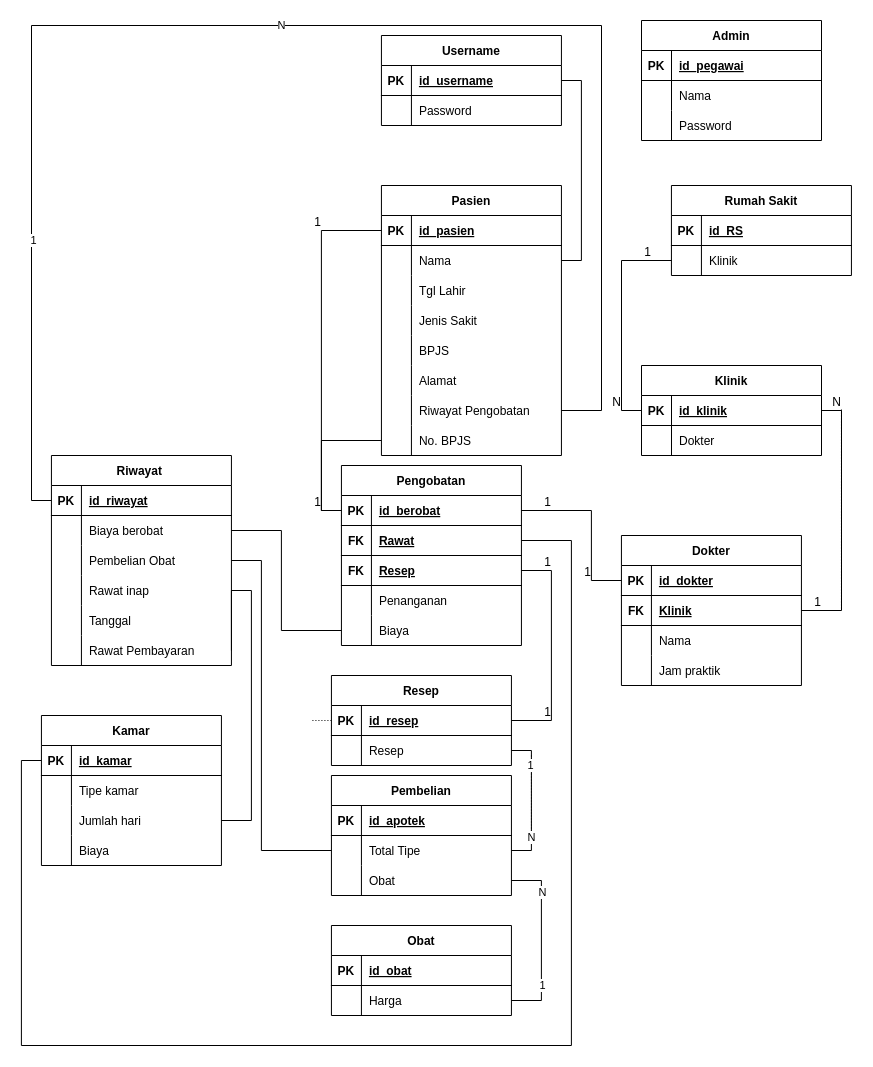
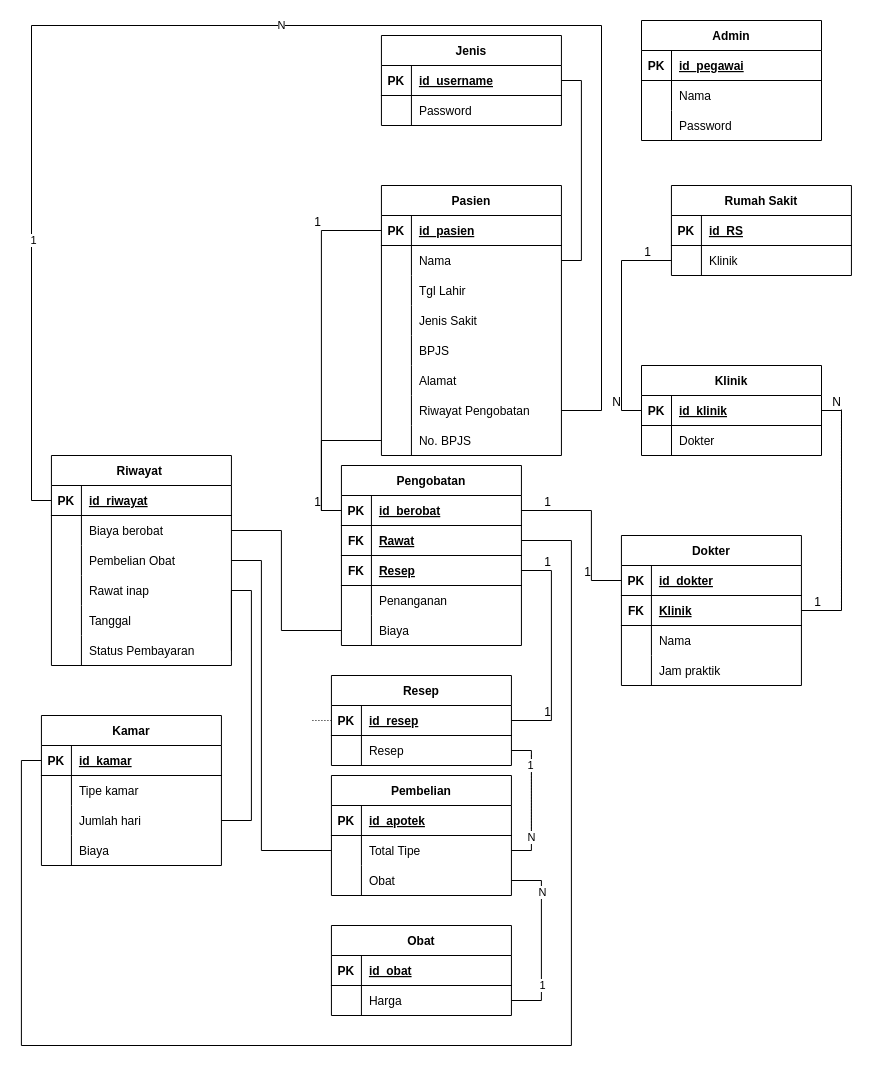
(471, 51) -> (471, 51)
(141, 651) -> (144, 651)
